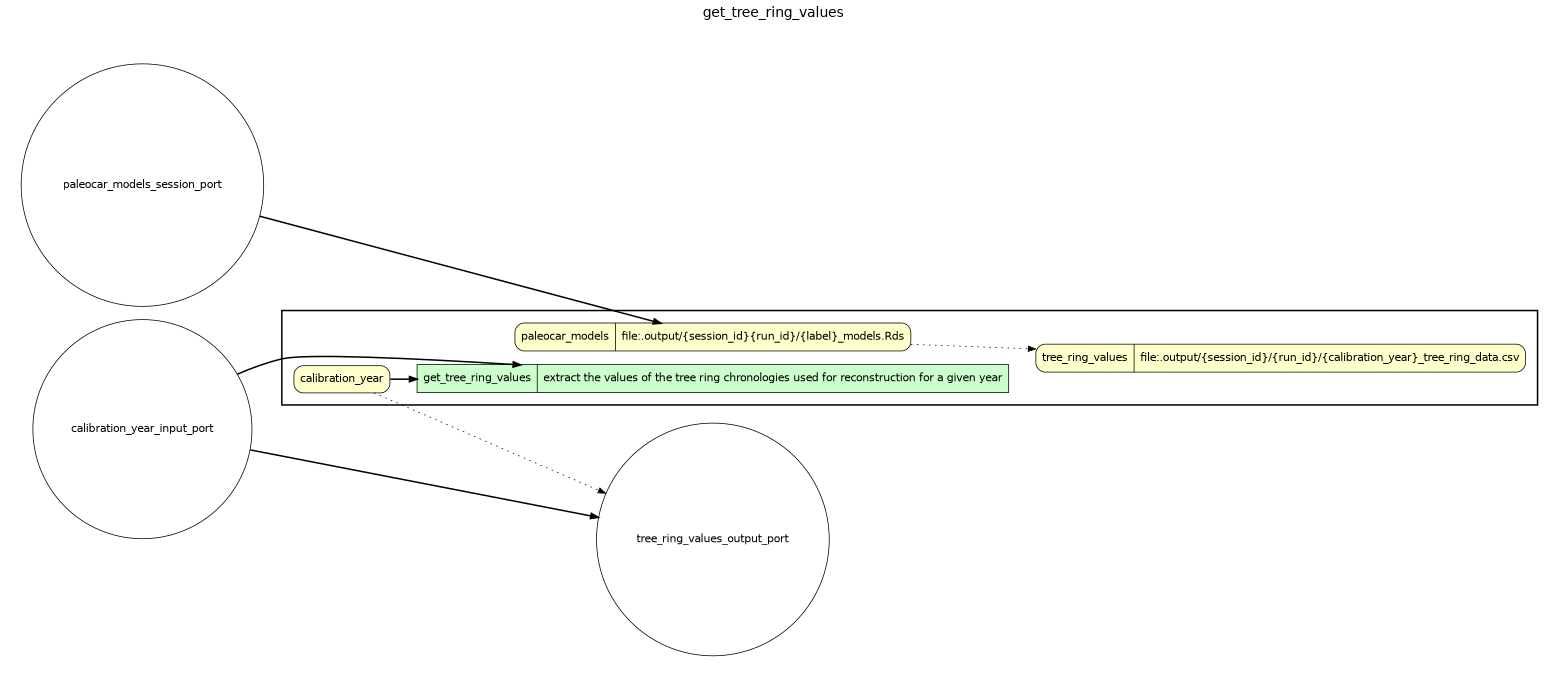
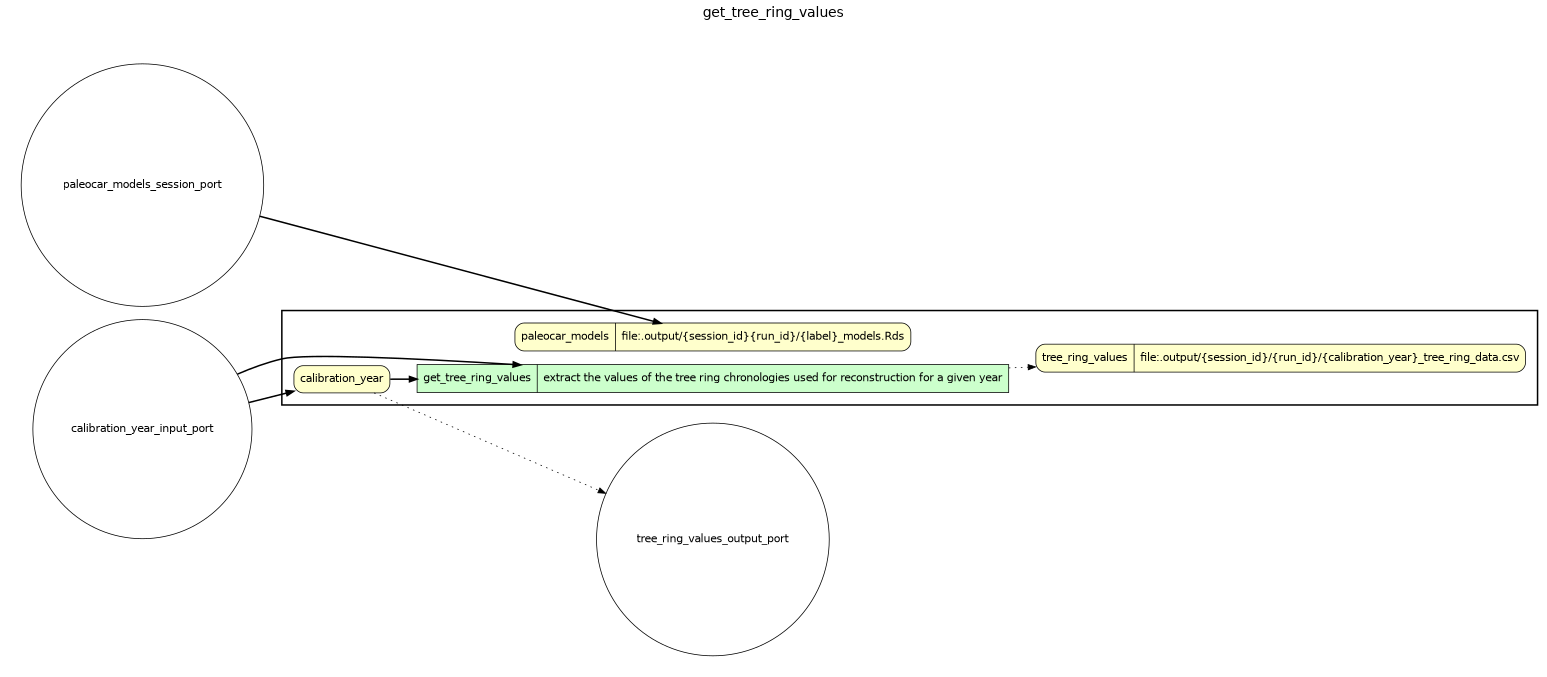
(970, 347) -> (1018, 368)
(420, 483) -> (265, 399)
